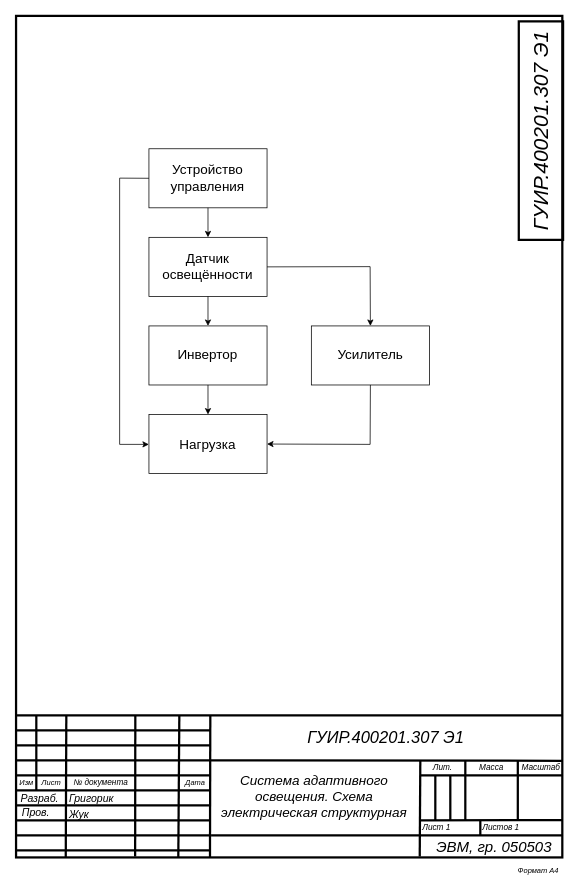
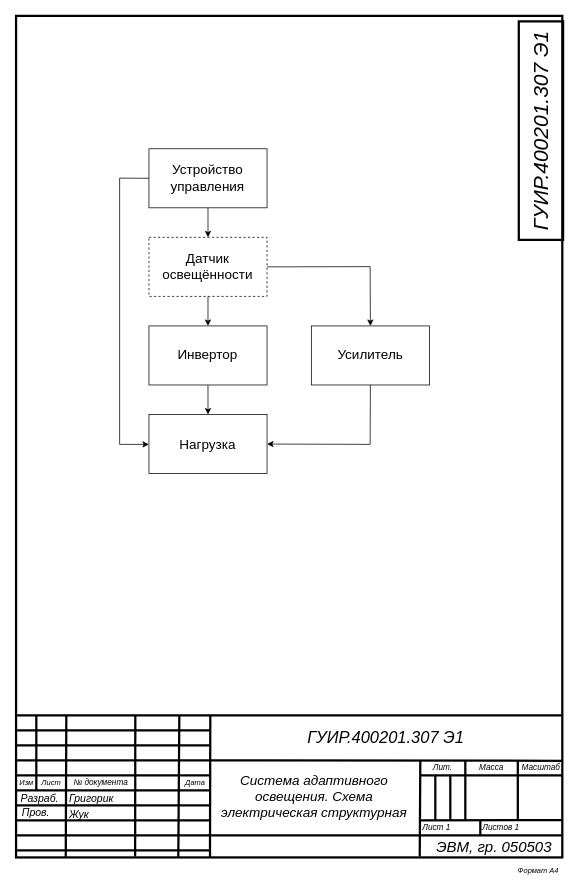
(208, 267) -> (208, 267)
